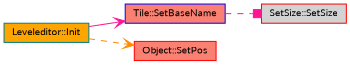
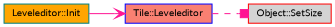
(175, 14) -> (169, 14)
(304, 14) -> (290, 14)
(175, 51) -> none
